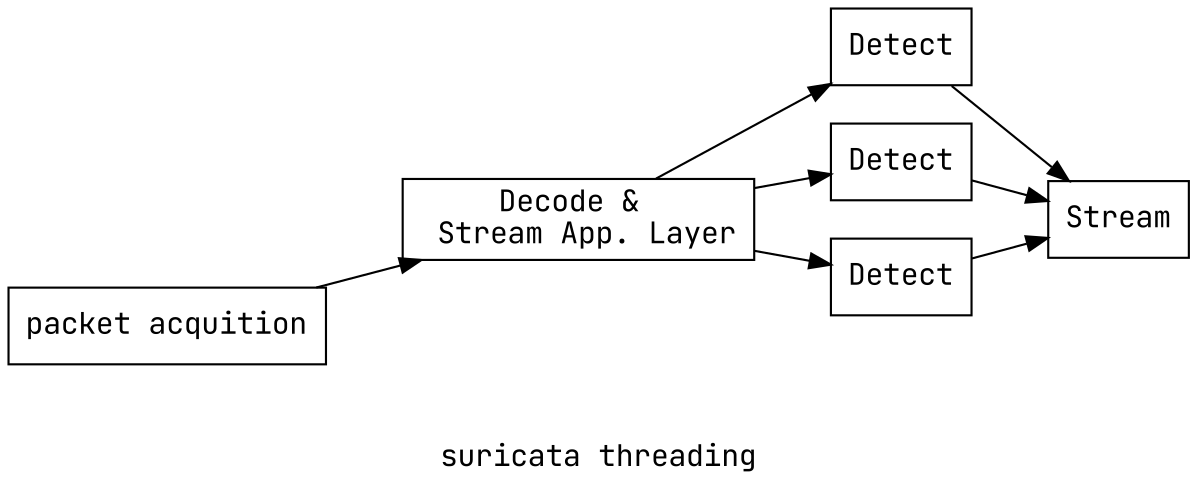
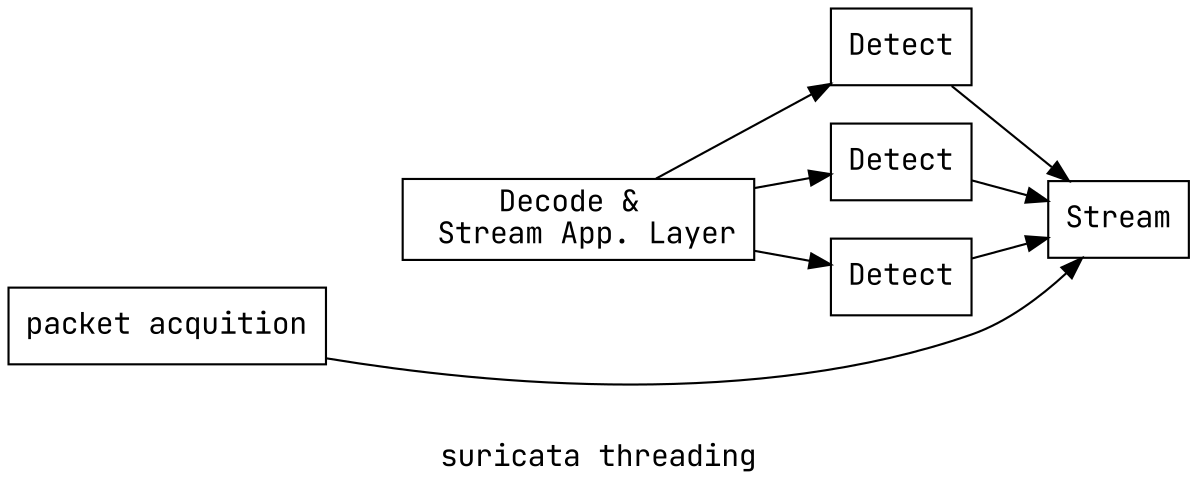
(358, 277) -> (708, 382)
